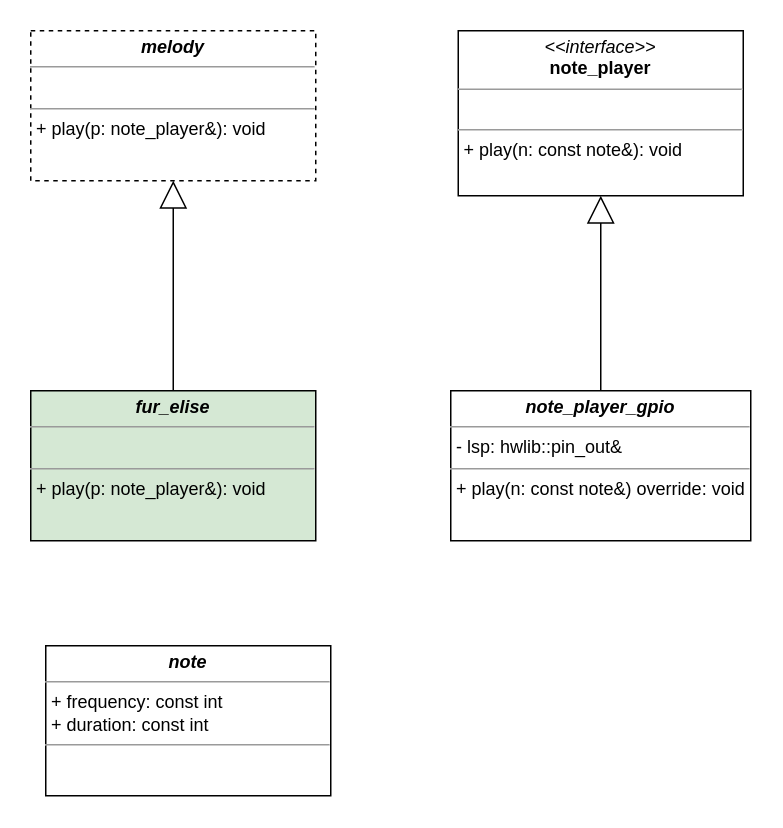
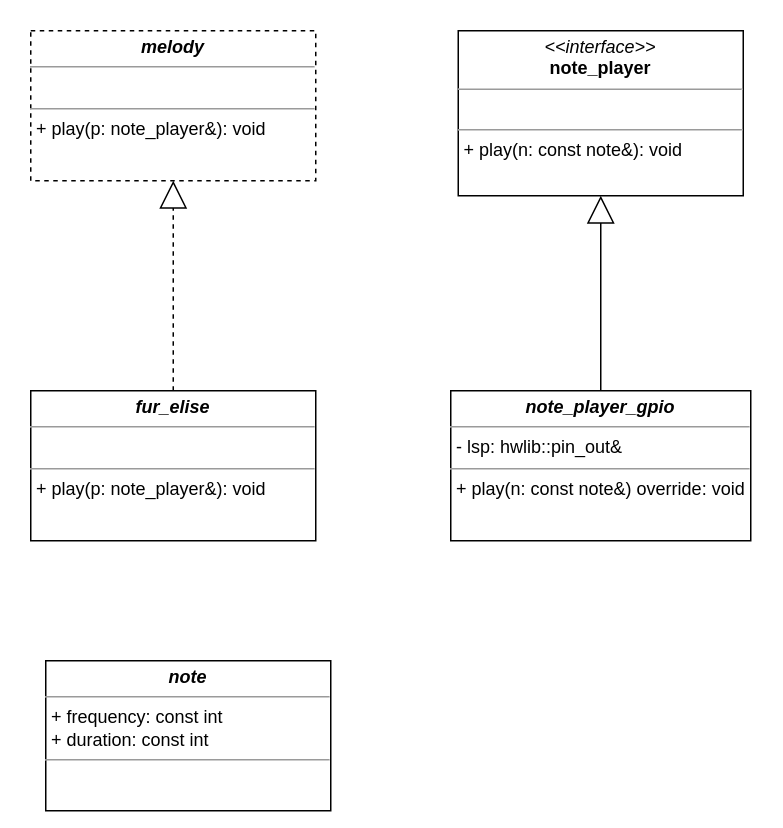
(173, 299) -> (173, 299)
(173, 466) -> (173, 466)
(188, 721) -> (188, 736)
